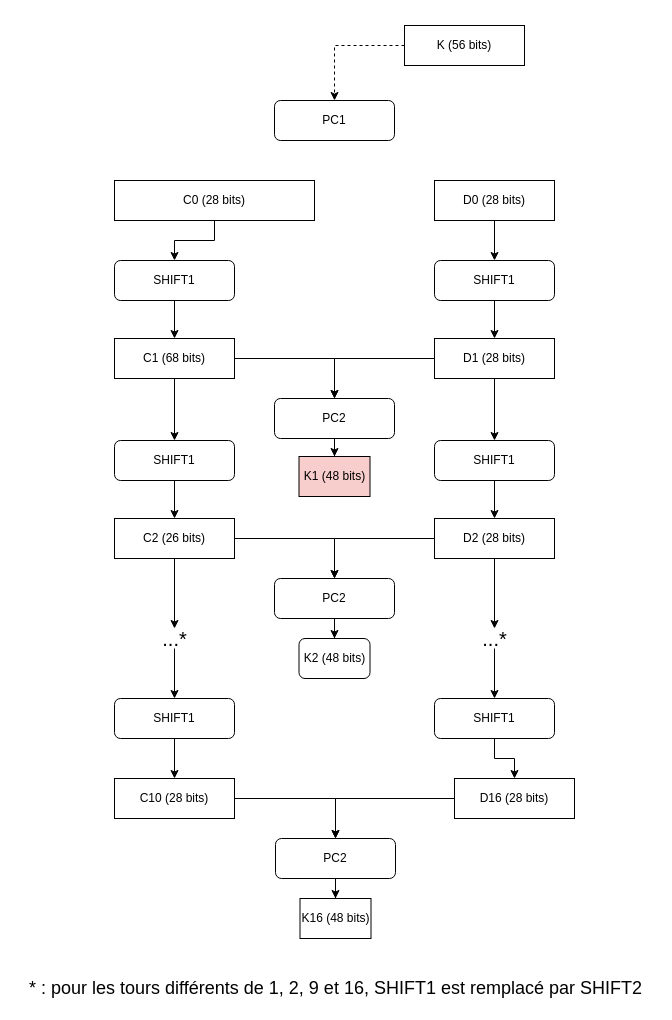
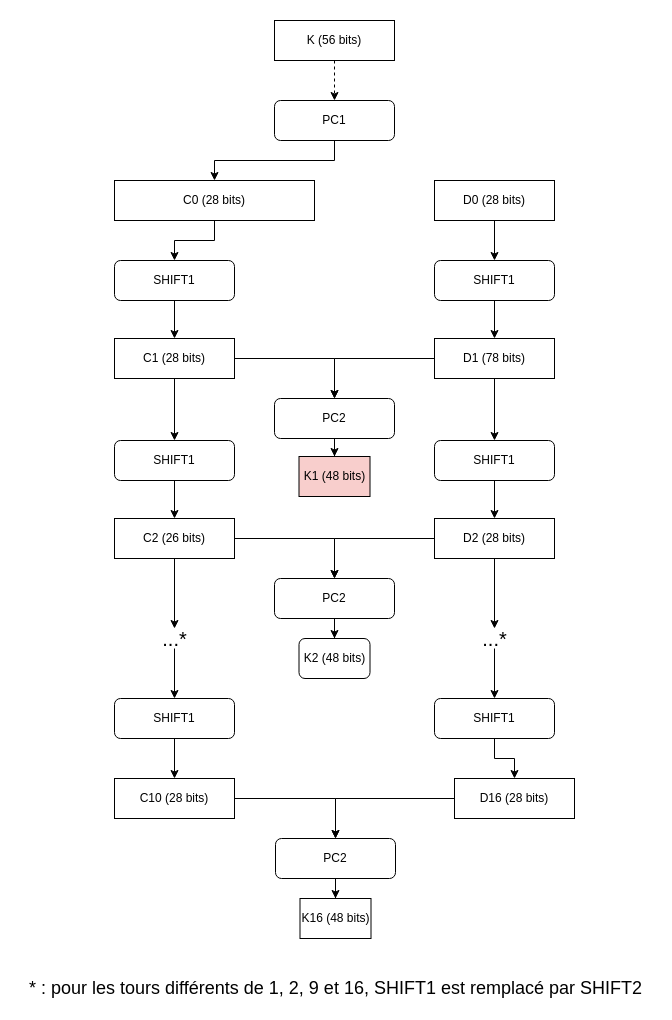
(465, 46) -> (335, 41)
none -> (279, 161)
(175, 359) -> (175, 359)
(495, 359) -> (495, 359)
